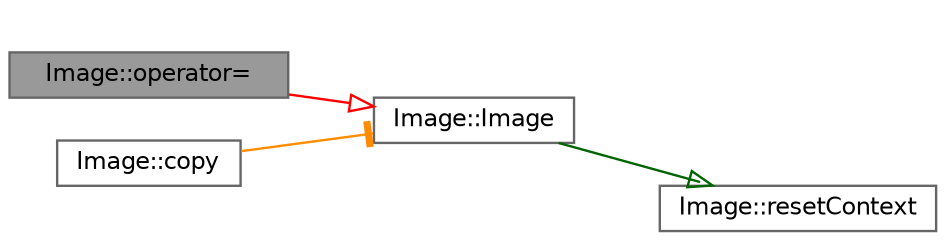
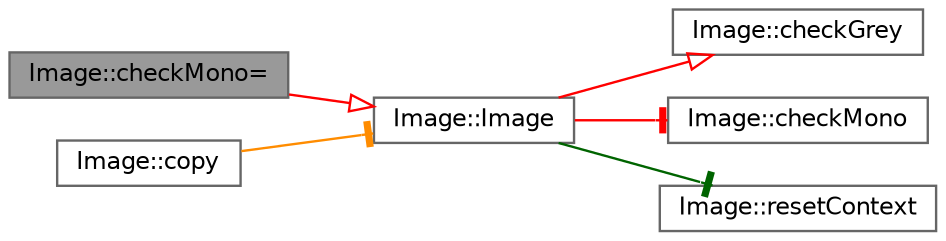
none -> (798, 32)
(149, 75) -> (149, 75)
none -> (798, 120)
(629, 163) -> (629, 163)
